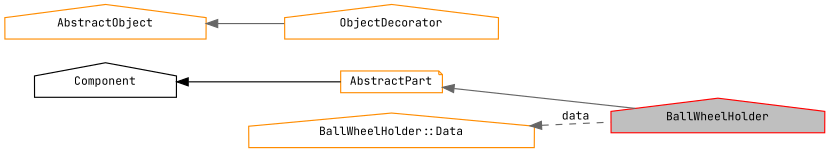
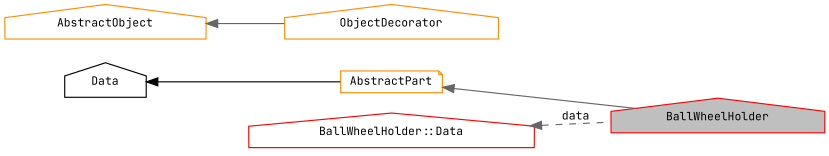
(105, 82) -> (105, 82)
(392, 132) -> (392, 132)
